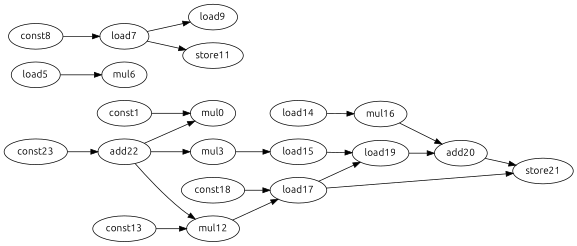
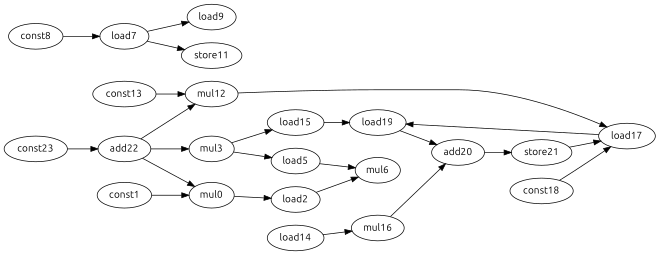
none -> (249, 154)
(416, 181) -> (581, 145)
none -> (296, 199)
